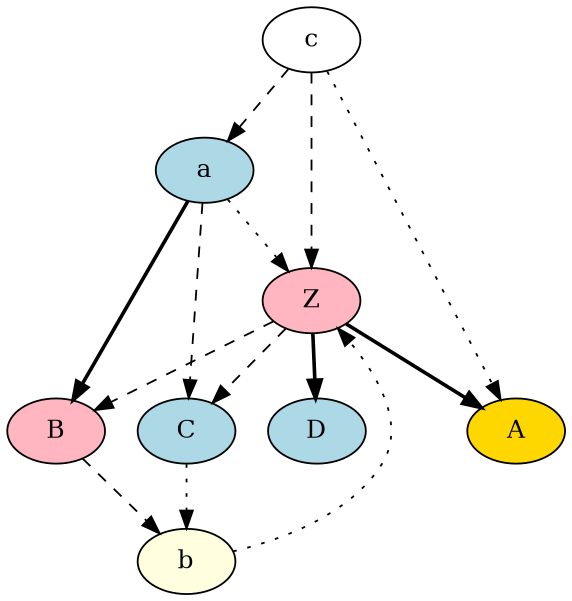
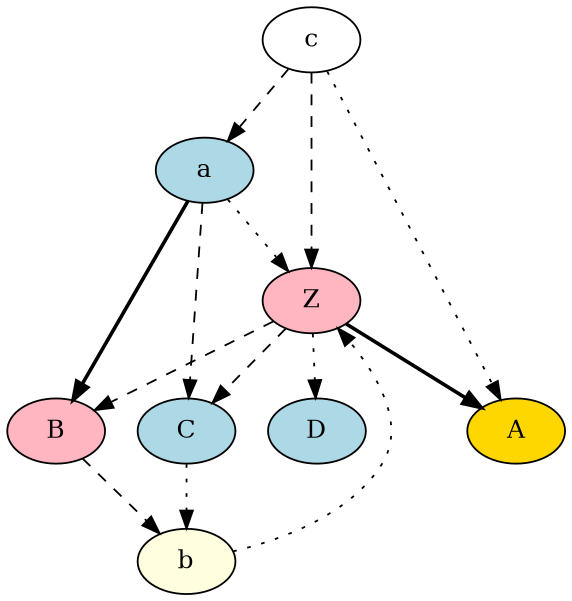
(314, 357) -> (314, 357)
